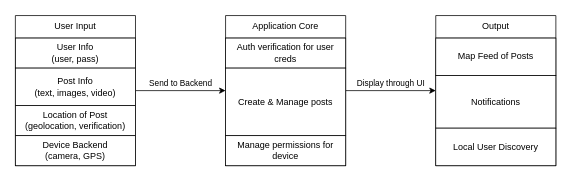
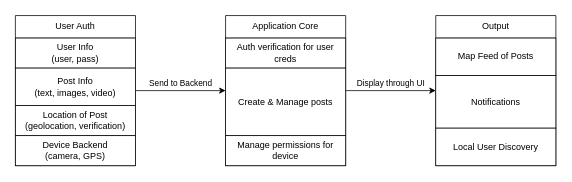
(75, 27) -> (75, 27)
